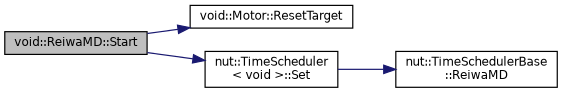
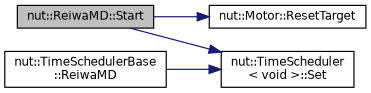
(271, 17) -> (288, 17)
(76, 43) -> (86, 17)
(361, 69) -> (188, 69)
